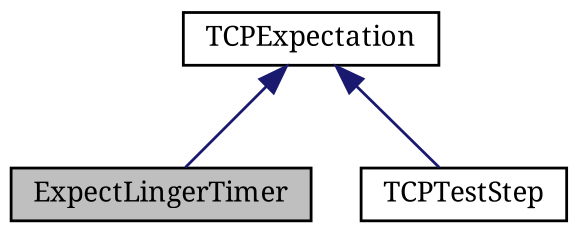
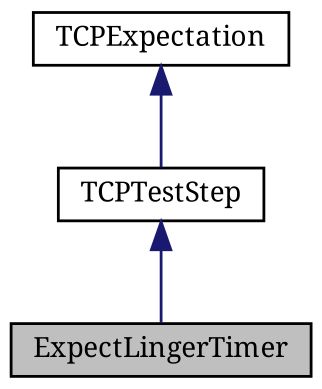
(226, 127) -> (161, 287)
